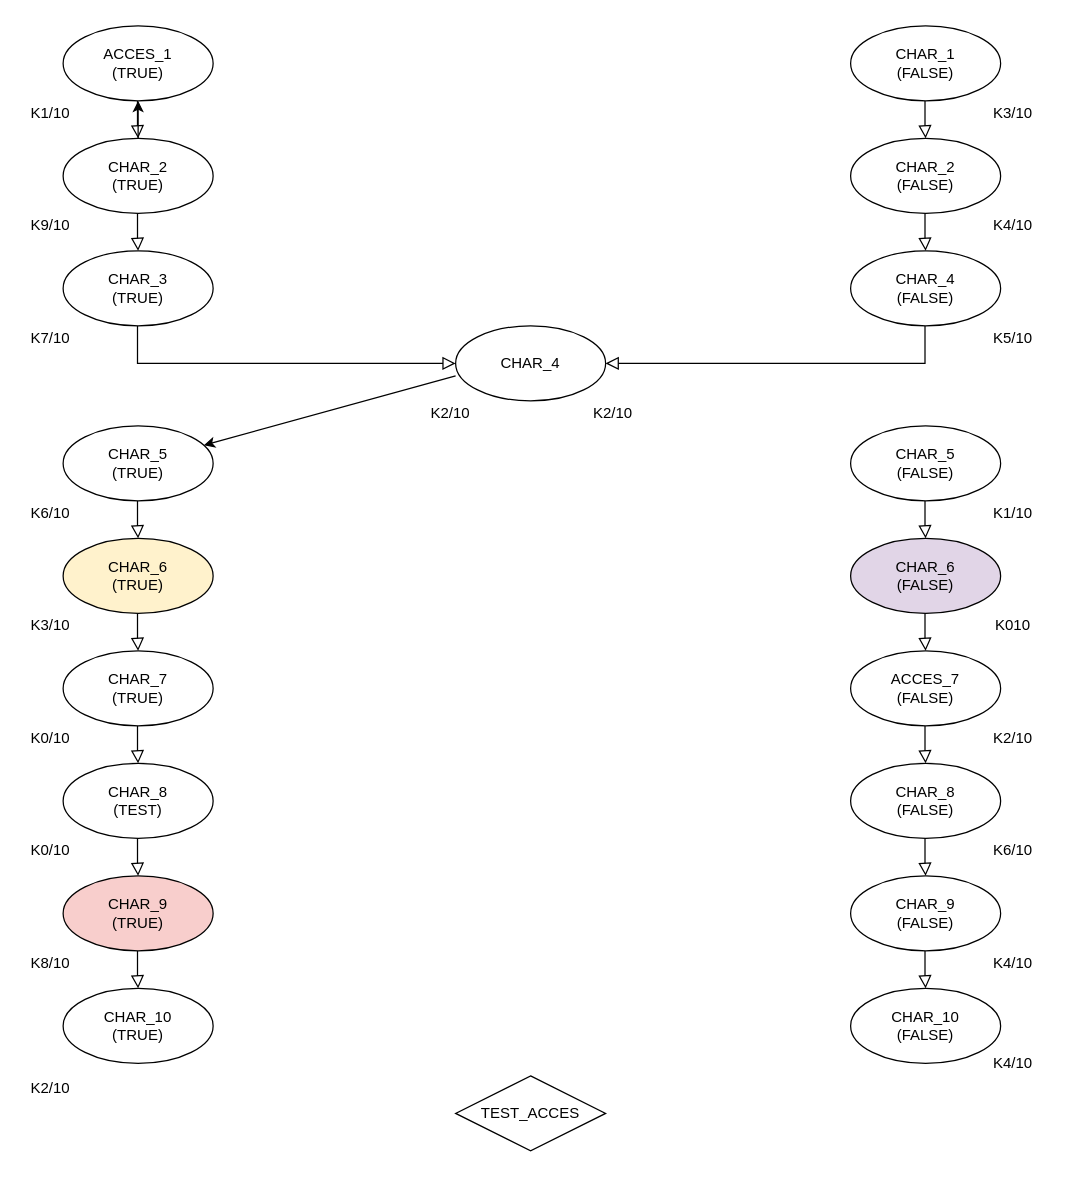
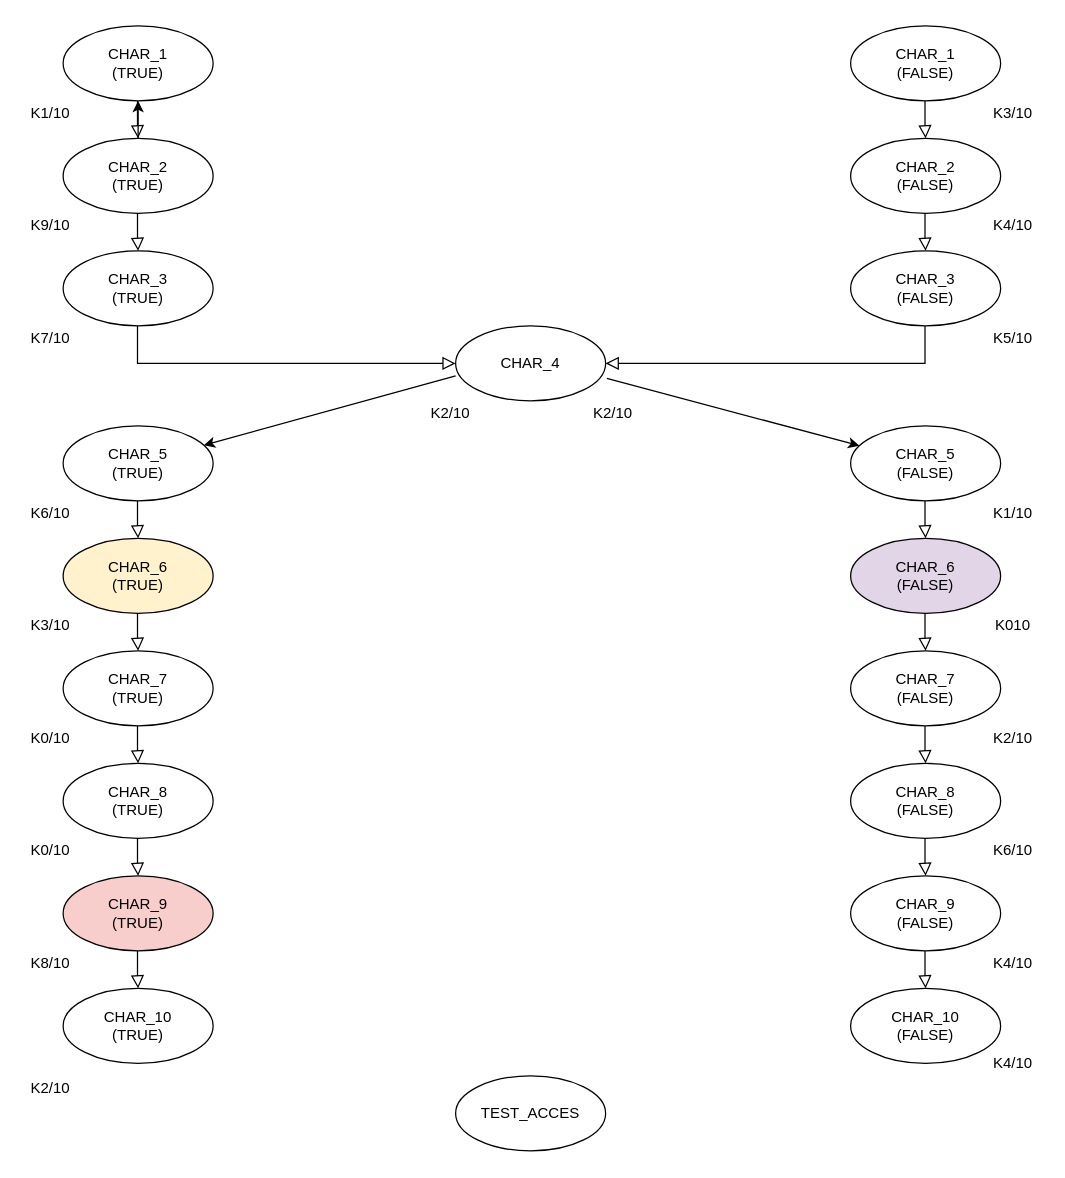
(138, 63) -> (138, 63)
(926, 288) -> (926, 288)
none -> (729, 411)
(926, 688) -> (926, 688)
(138, 801) -> (138, 801)
(531, 1113) -> (531, 1113)
